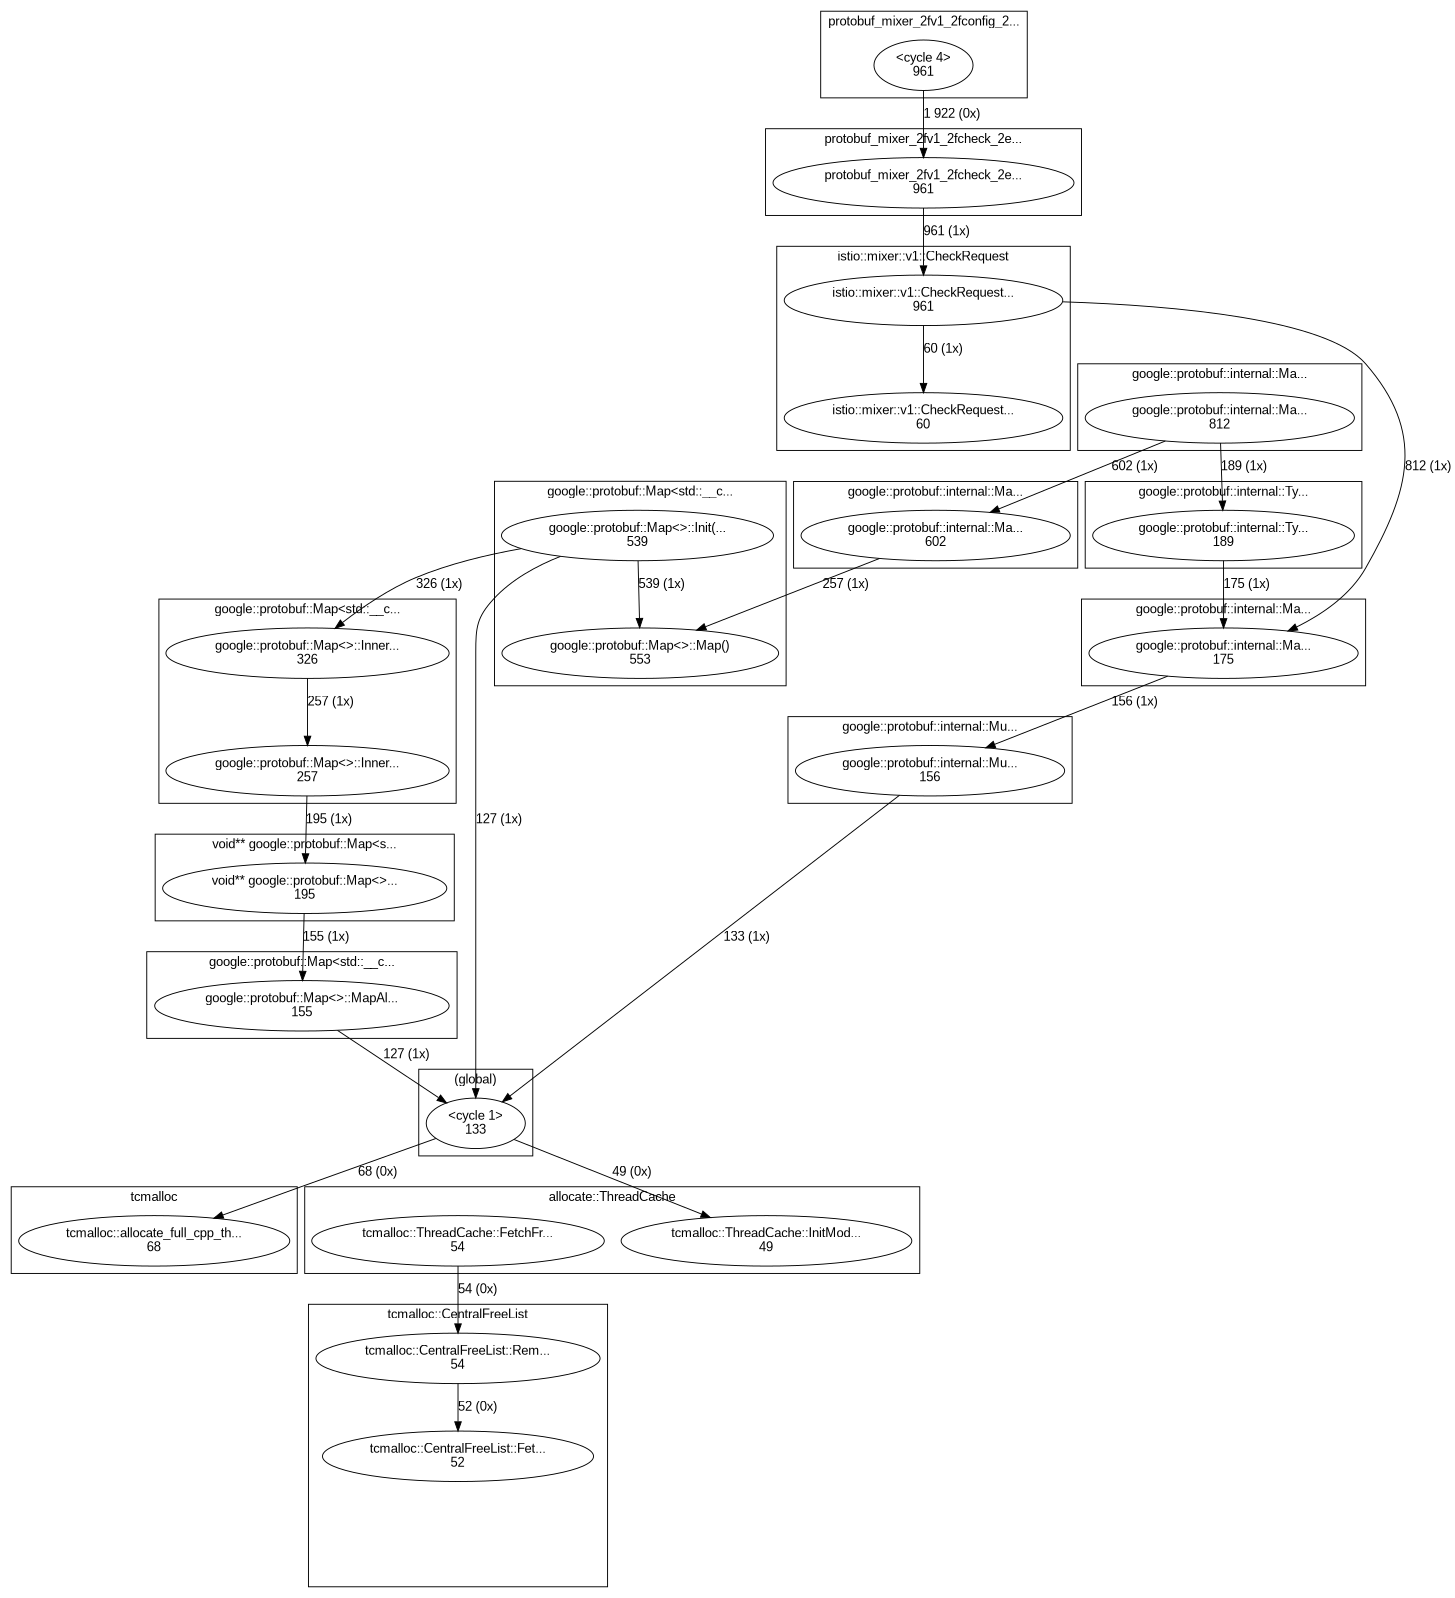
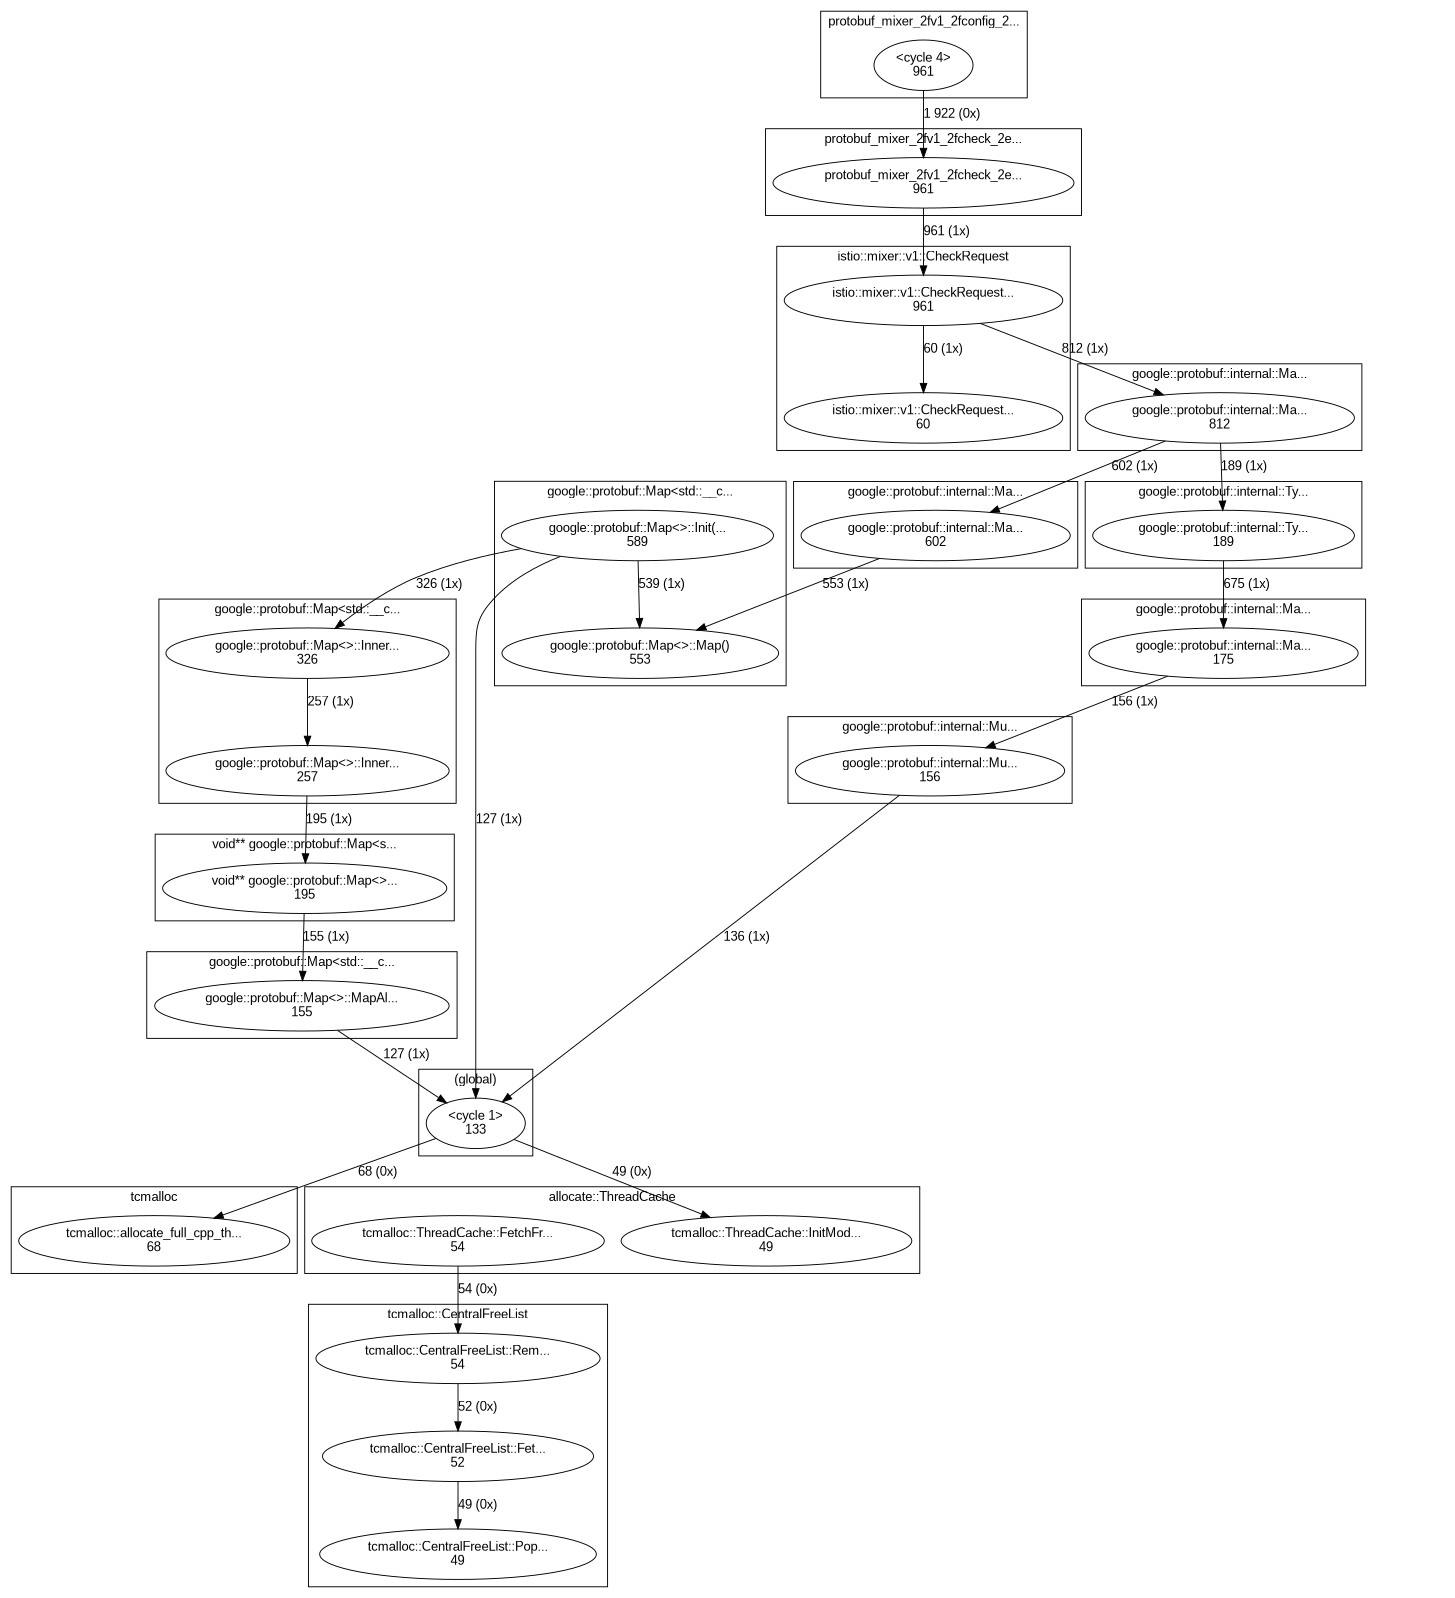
(1354, 354) -> (1063, 356)
(637, 536) -> (637, 536)
(846, 585) -> (846, 585)
(1247, 585) -> (1247, 585)
(747, 937) -> (747, 937)
none -> (458, 1554)
